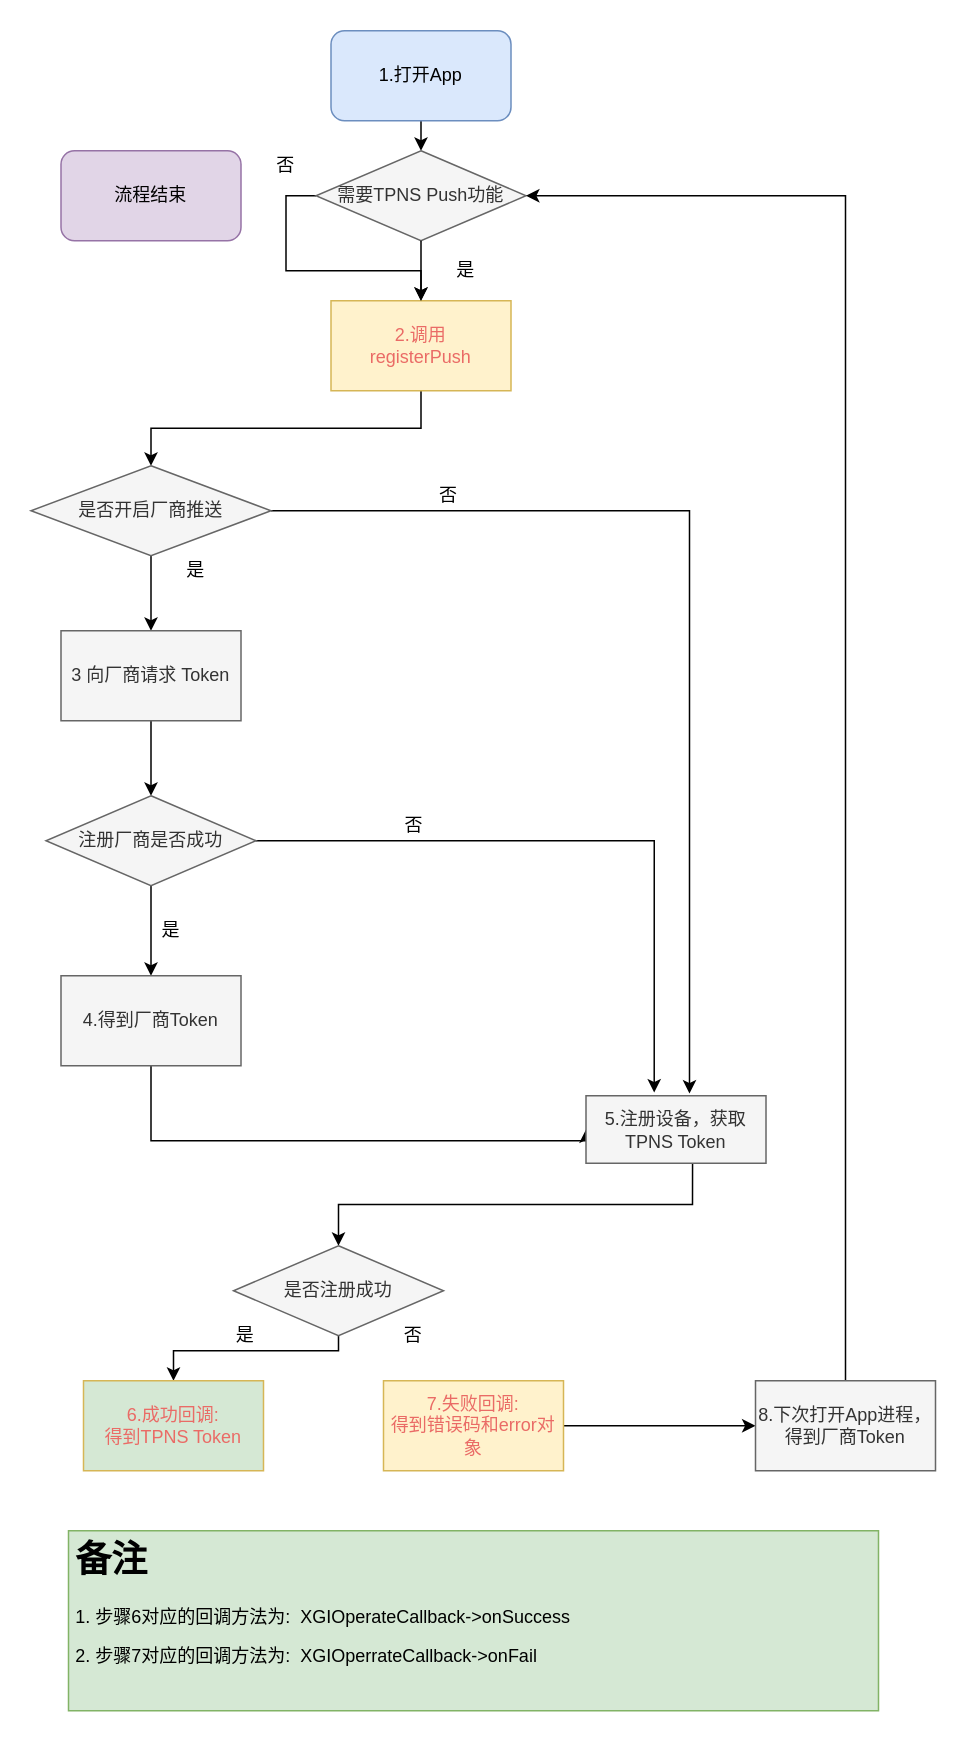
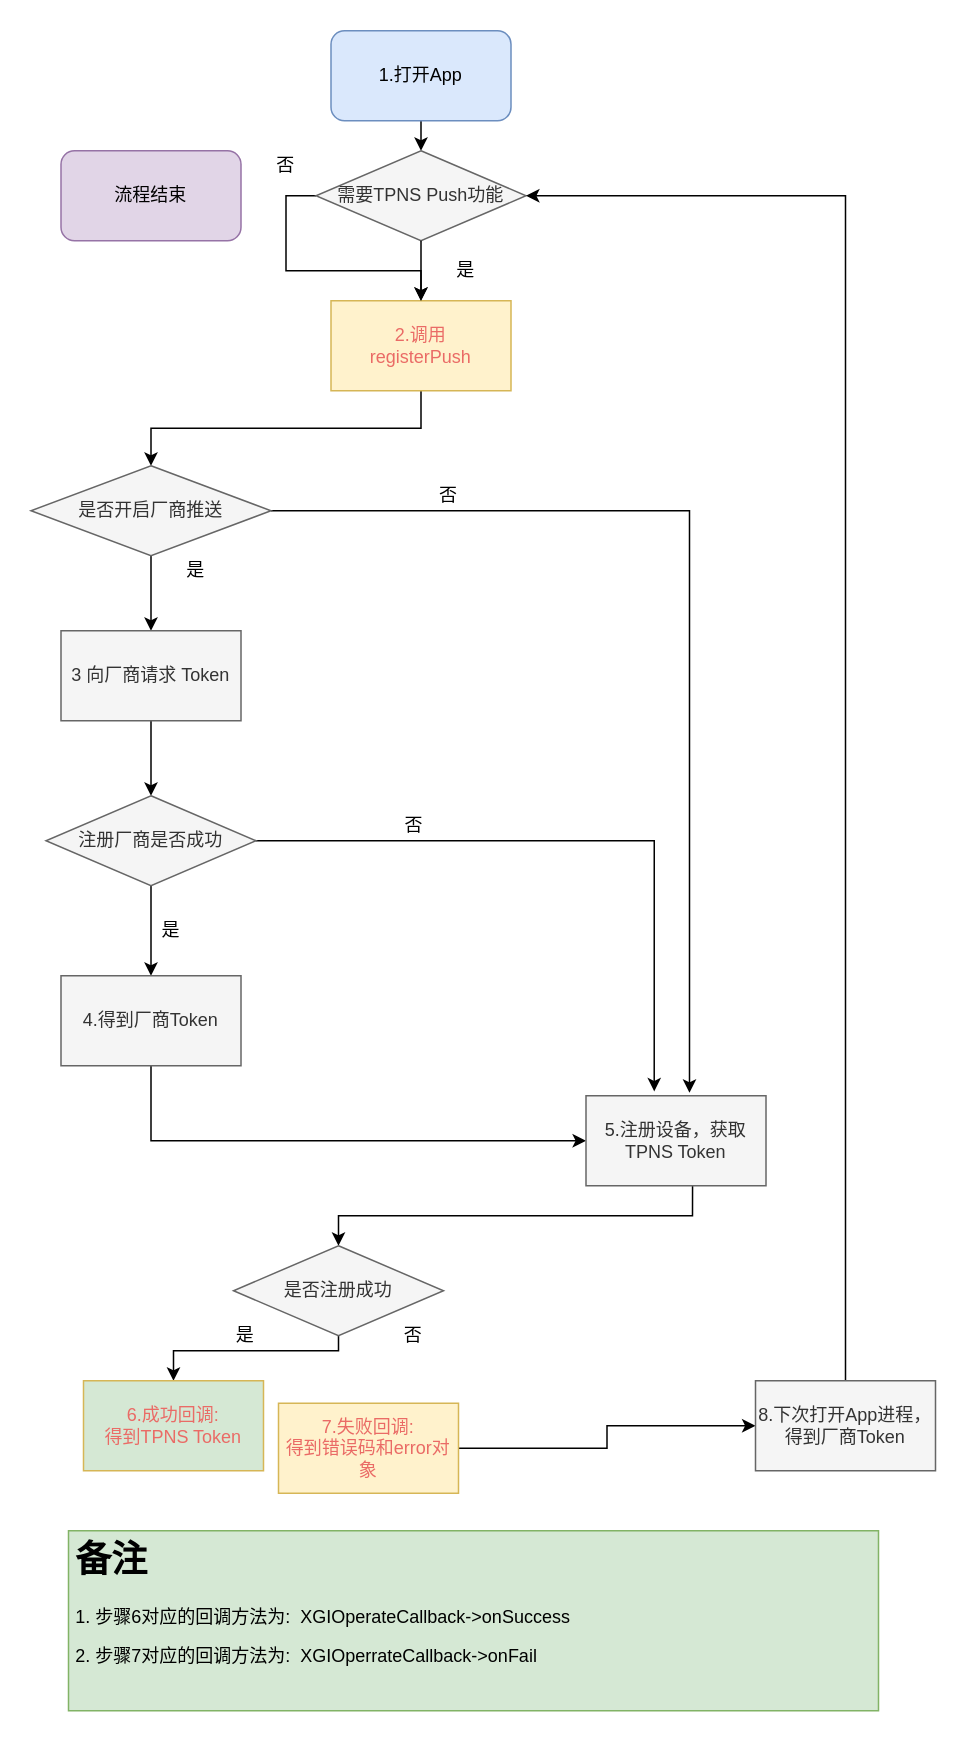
(676, 1130) -> (676, 1141)
(473, 1426) -> (368, 1448)
